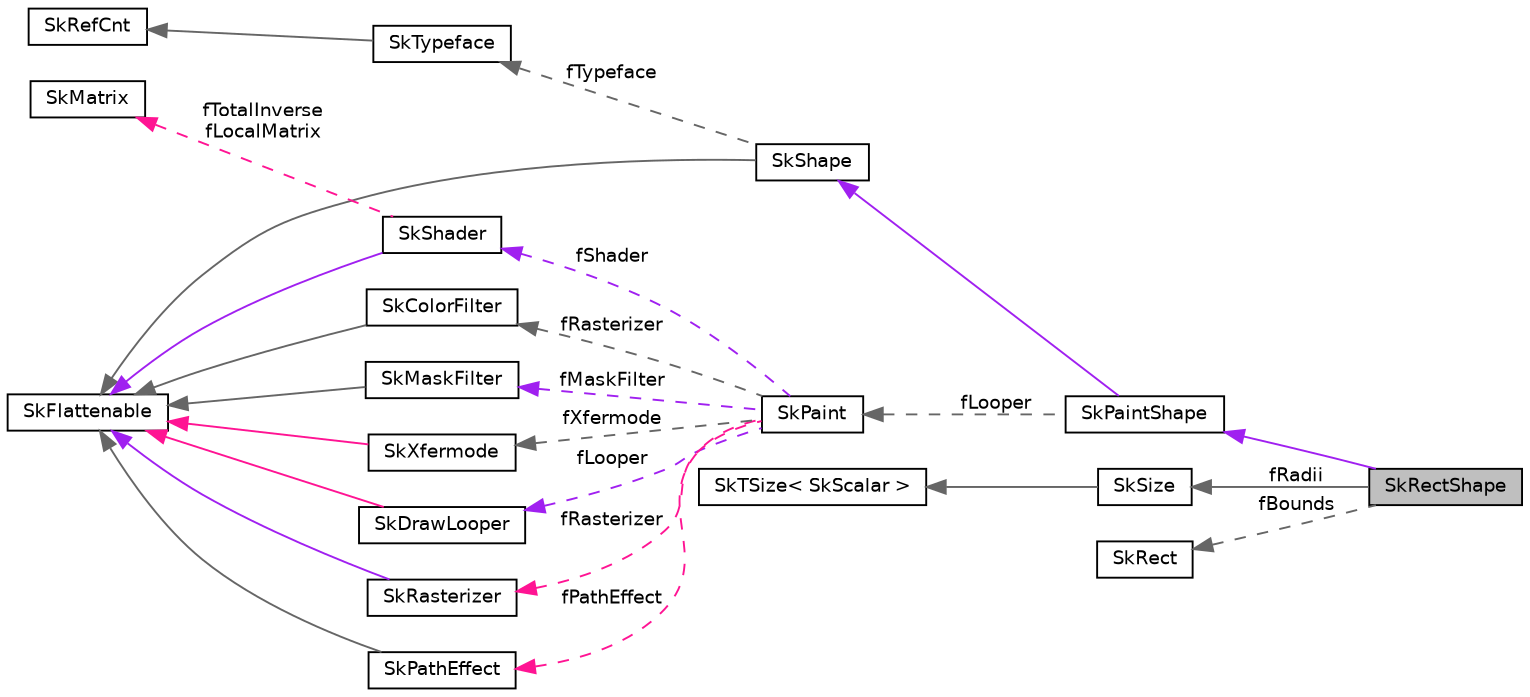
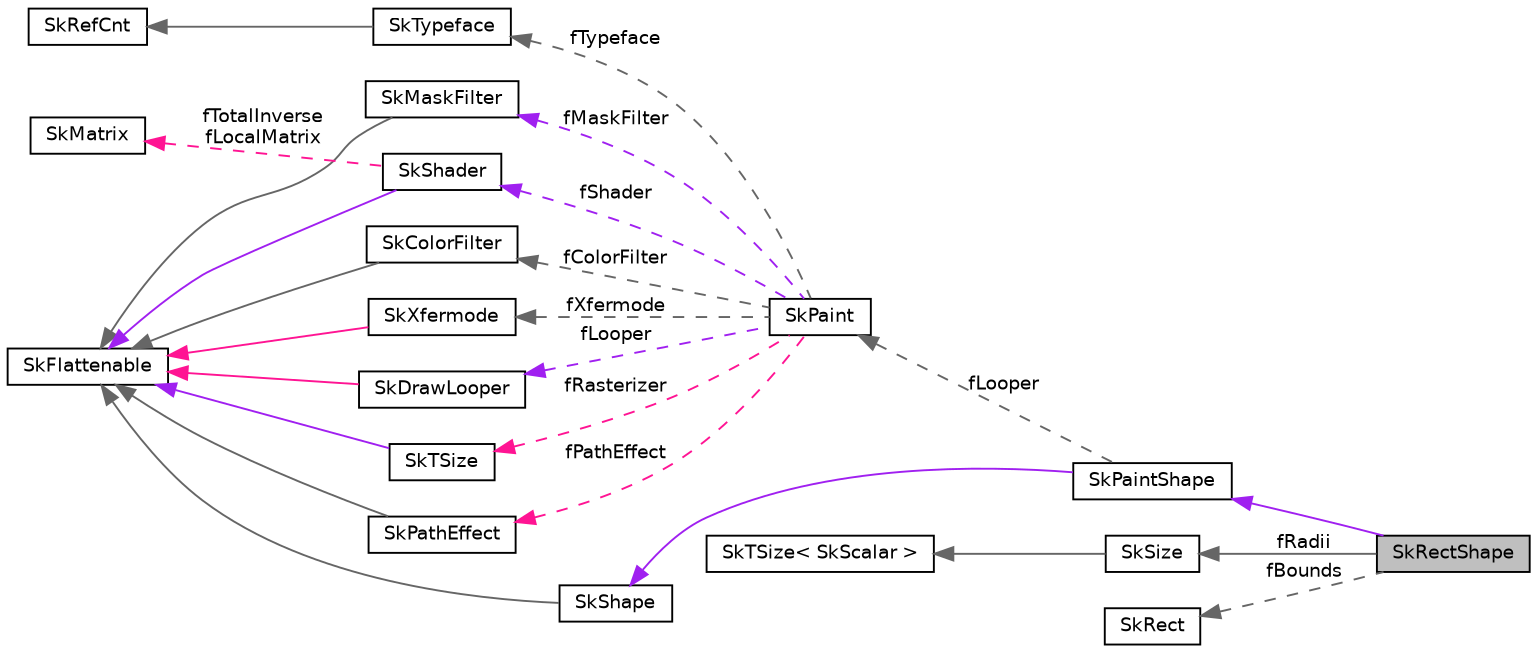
(638, 106) -> (705, 131)
(612, 326) -> (616, 259)
(442, 598) -> (442, 462)
